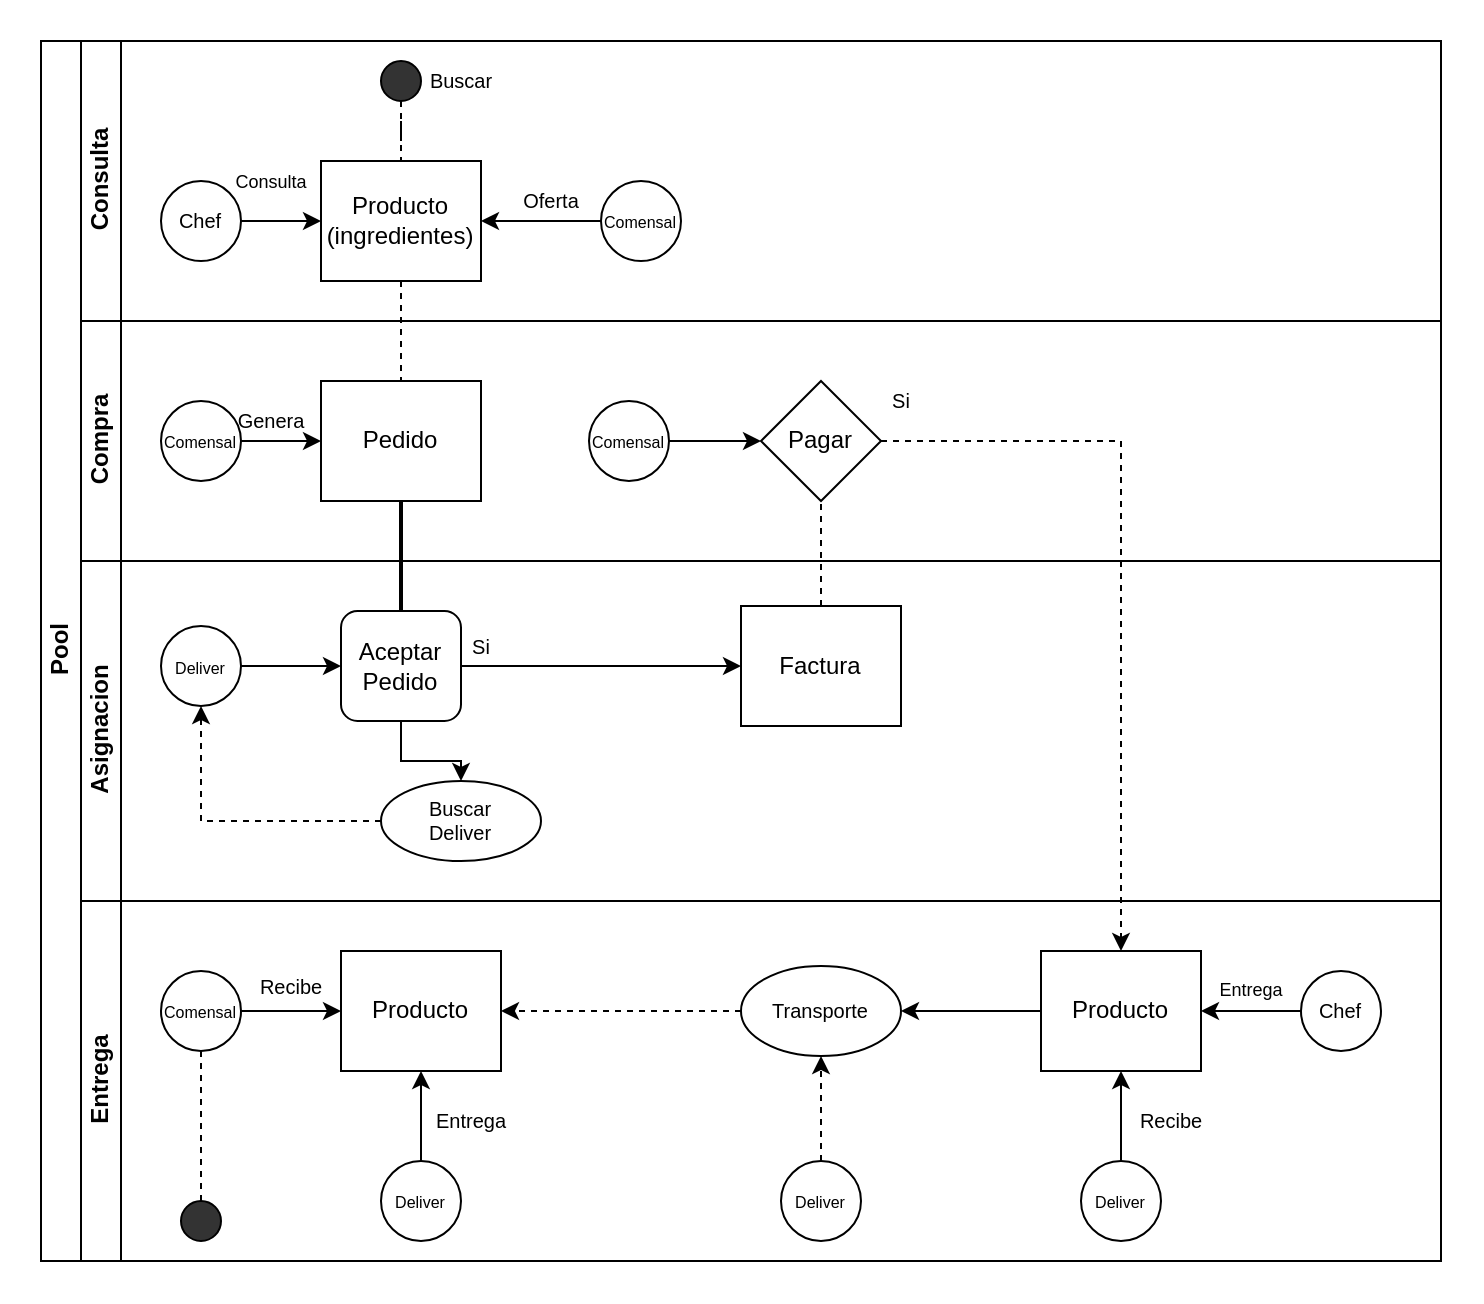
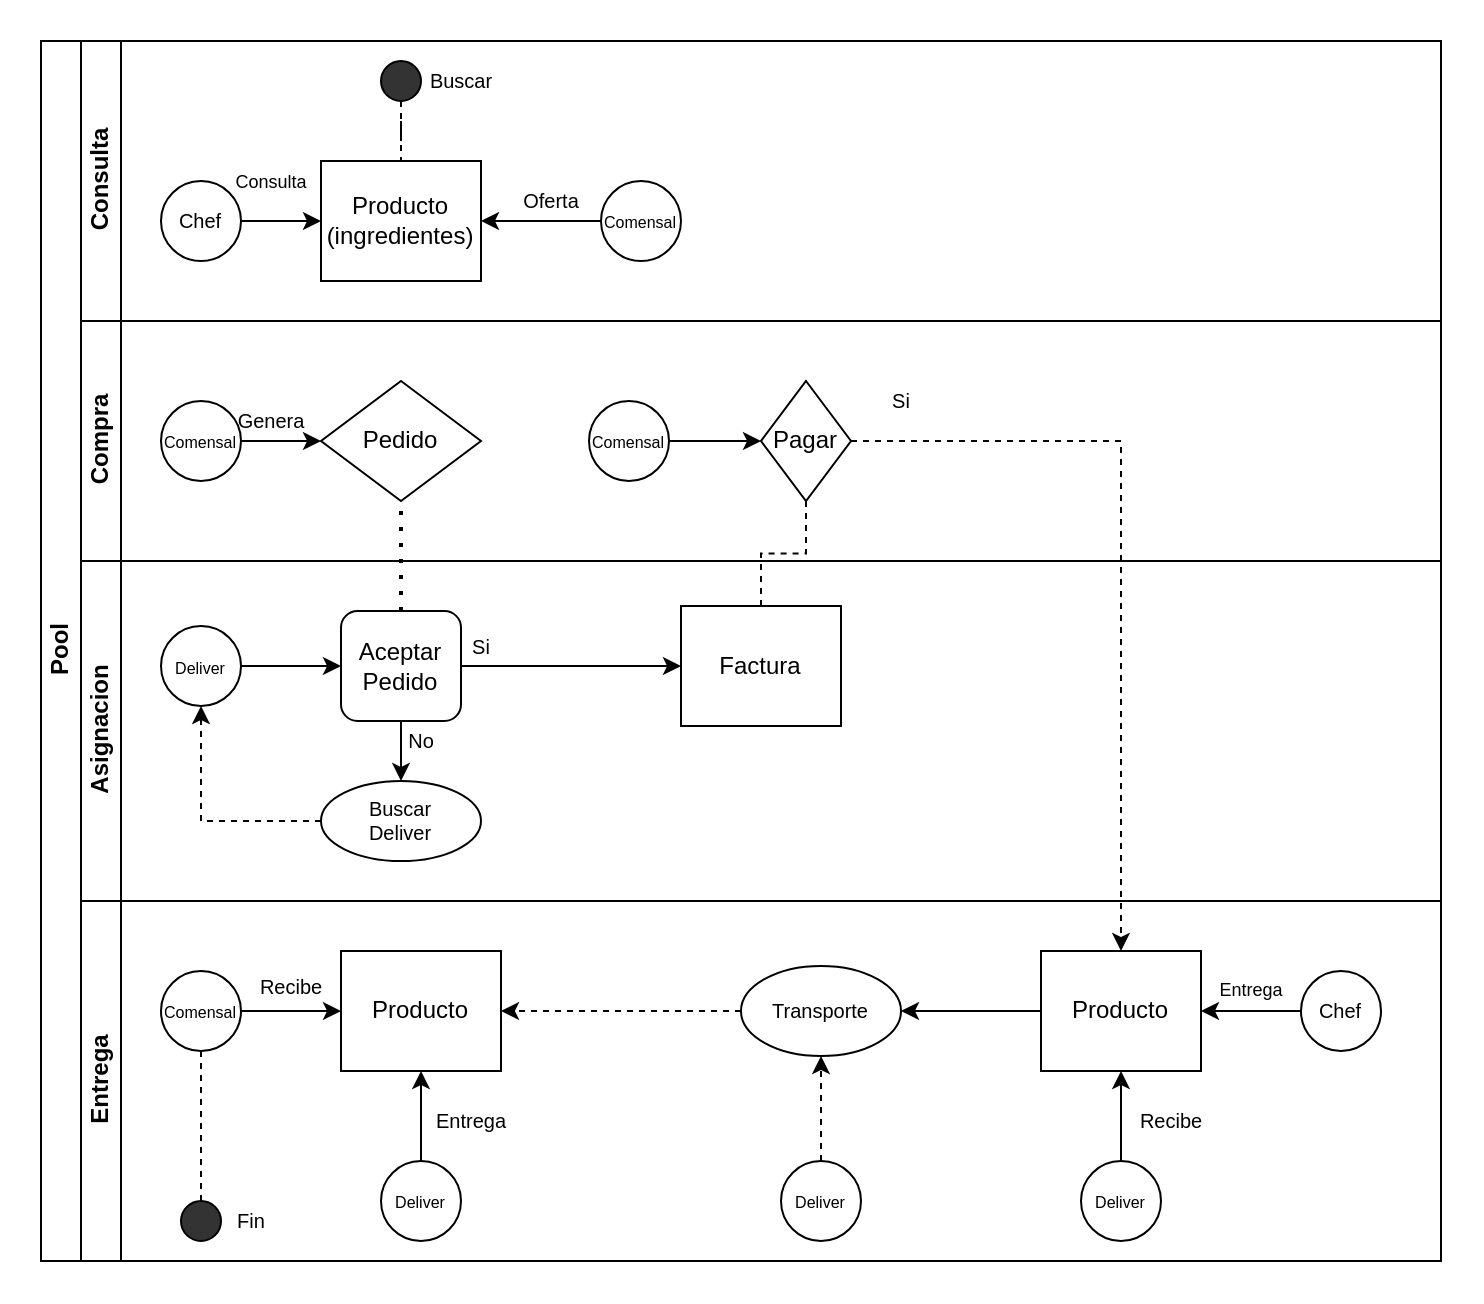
(401, 354) -> none
(401, 441) -> (401, 441)
(821, 441) -> (806, 441)
(401, 529) -> (401, 529)
(821, 666) -> (761, 666)
none -> (421, 741)
(461, 821) -> (401, 821)
none -> (251, 1221)
